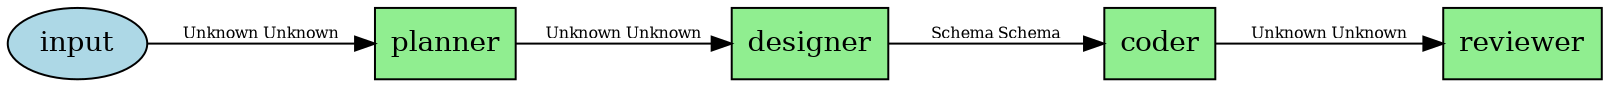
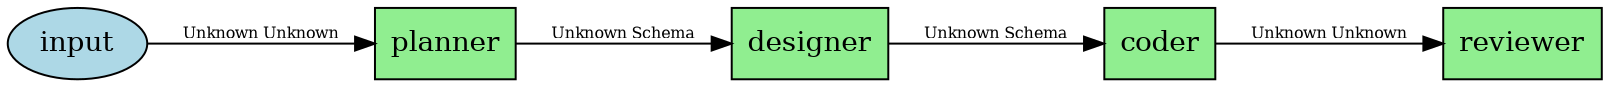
(624, 35) -> (624, 35)
(996, 35) -> (996, 35)
